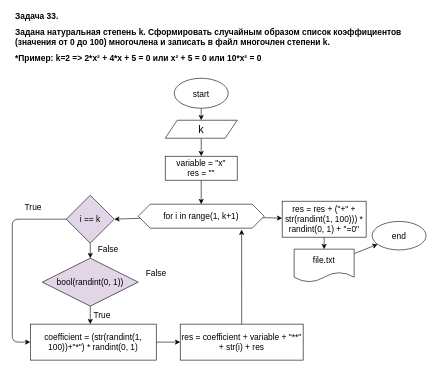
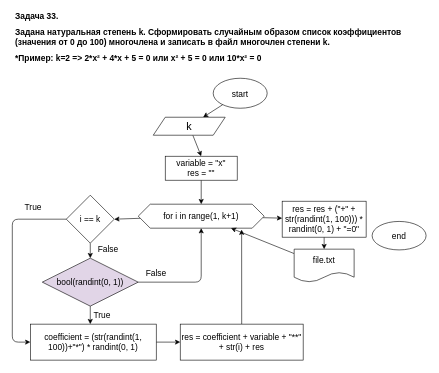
(201, 93) -> (240, 93)
(201, 129) -> (189, 126)
(90, 219) -> (90, 219)
(366, 249) -> (264, 242)
none -> (200, 281)
